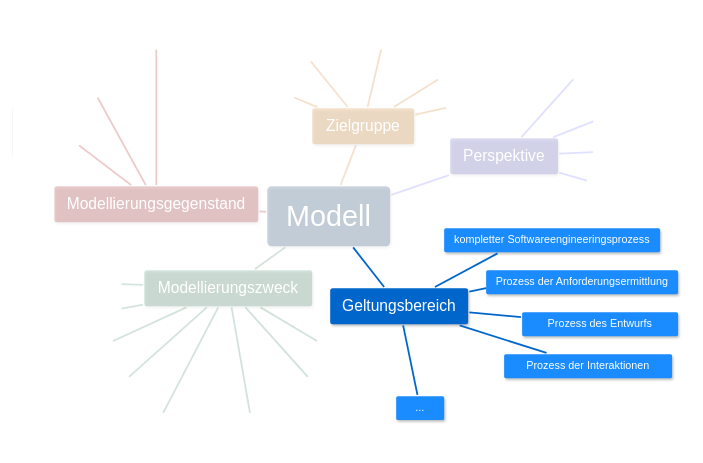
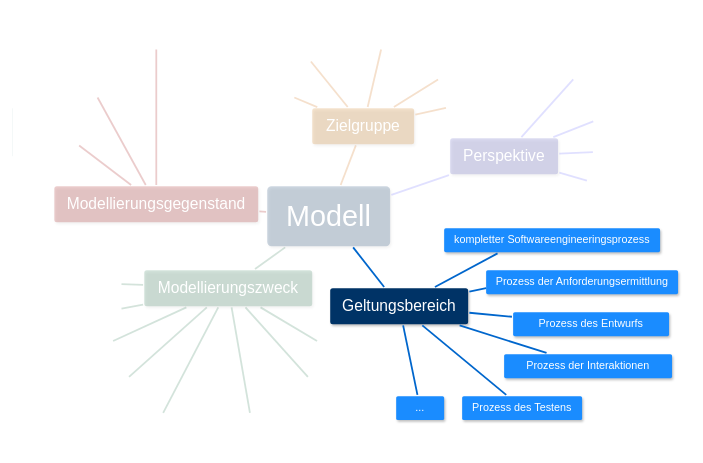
(399, 306) -> (399, 306)
(600, 324) -> (591, 324)
none -> (464, 360)
none -> (522, 408)
